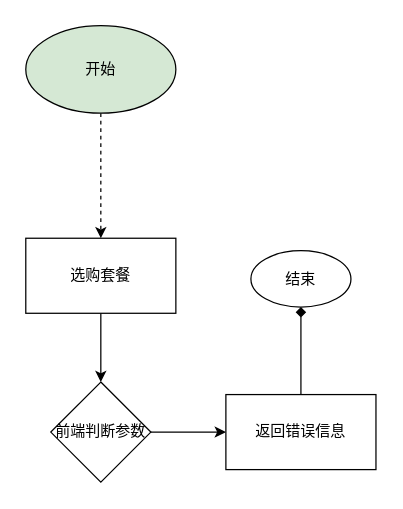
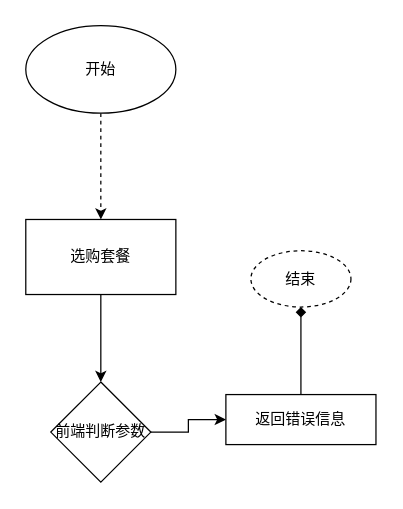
(101, 69) -> (101, 69)
(101, 276) -> (101, 257)
(301, 279) -> (301, 279)
(301, 432) -> (301, 419)
